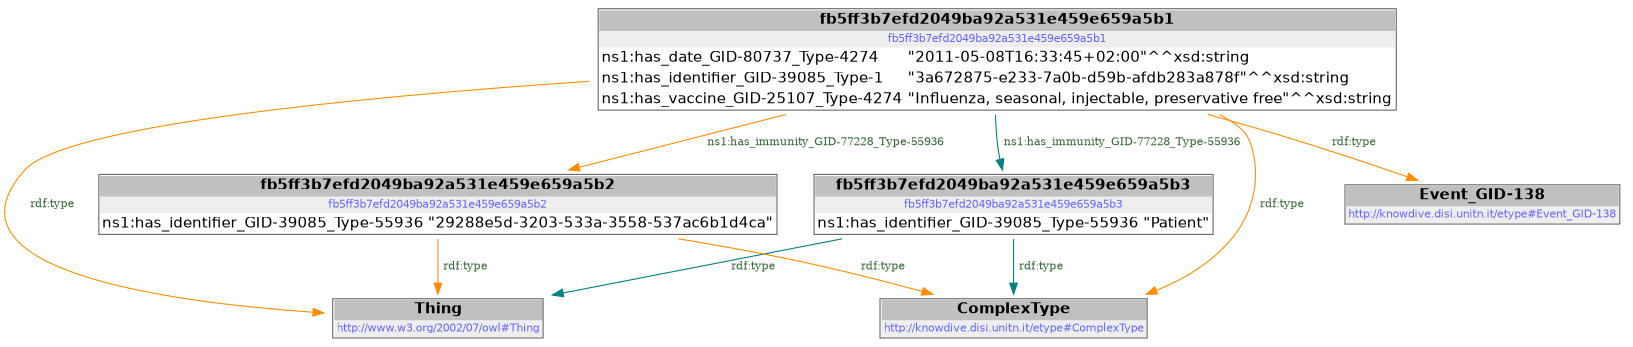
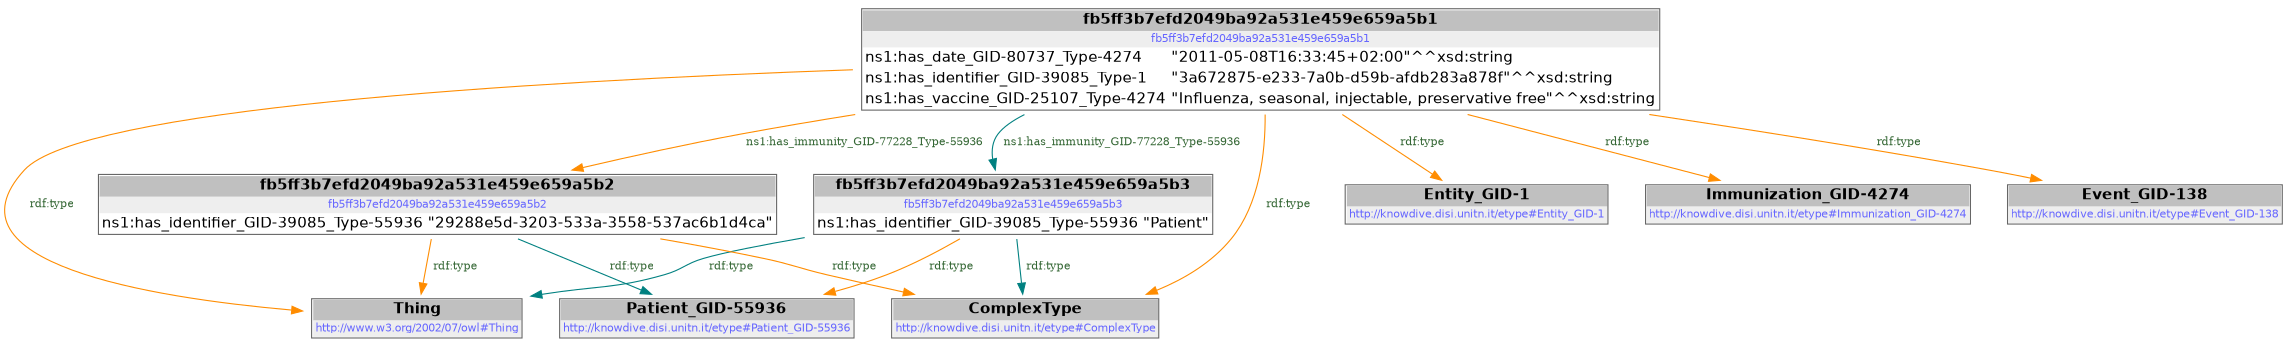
none -> (1477, 204)
none -> (1808, 204)
none -> (707, 318)
